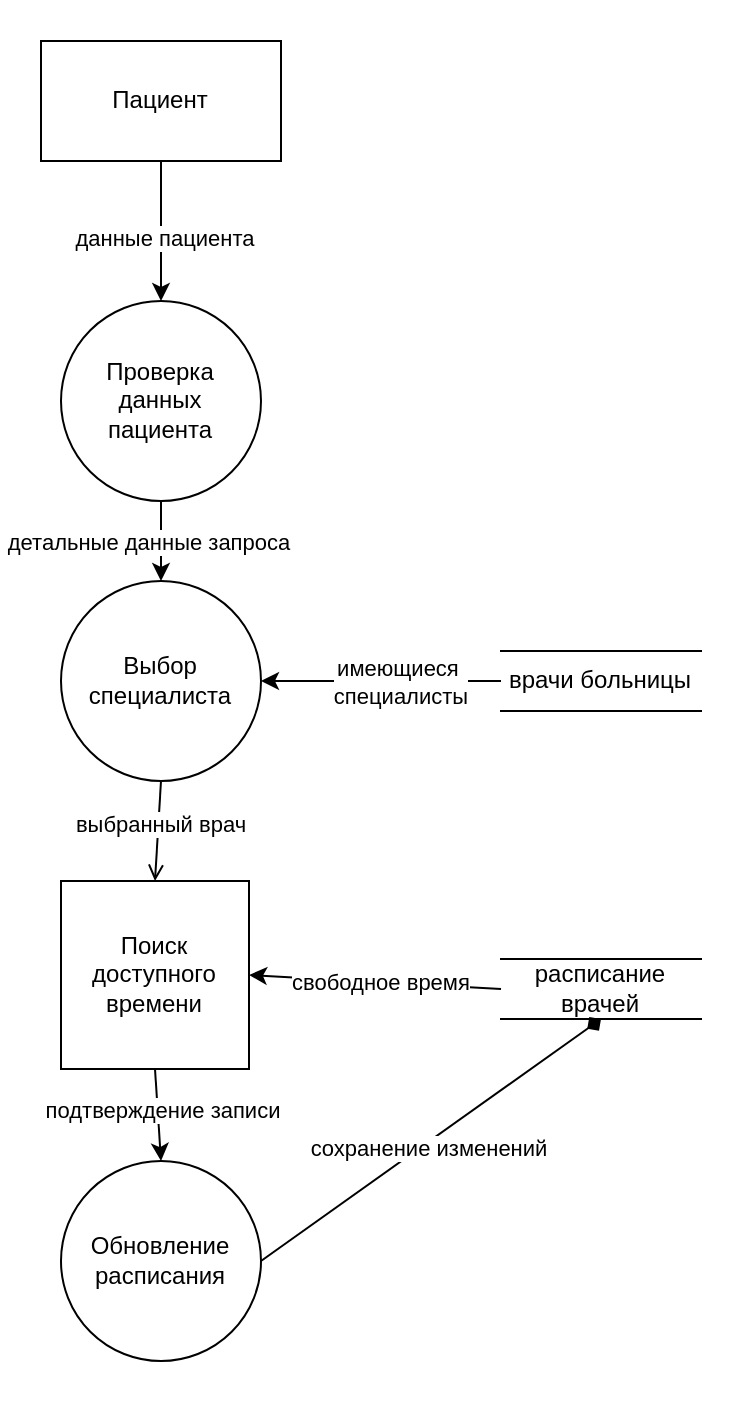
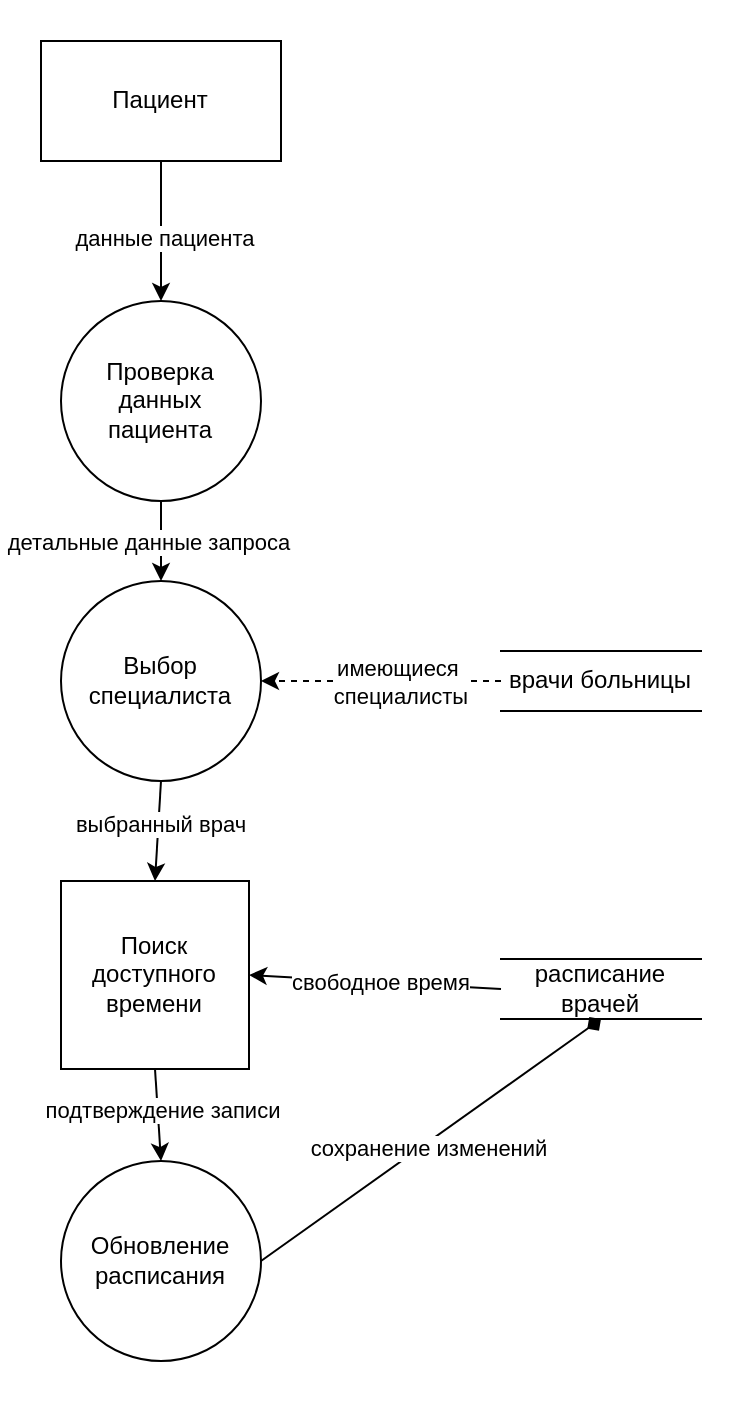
(304, 681) -> (304, 681)
(156, 870) -> (156, 866)
